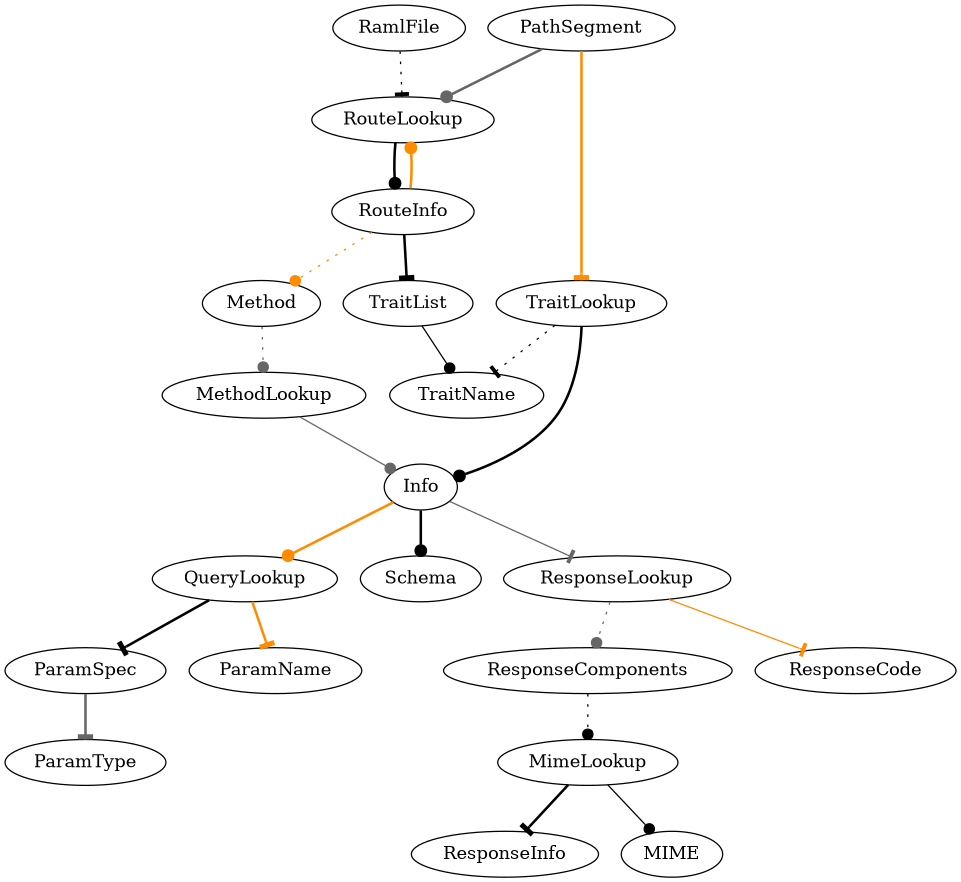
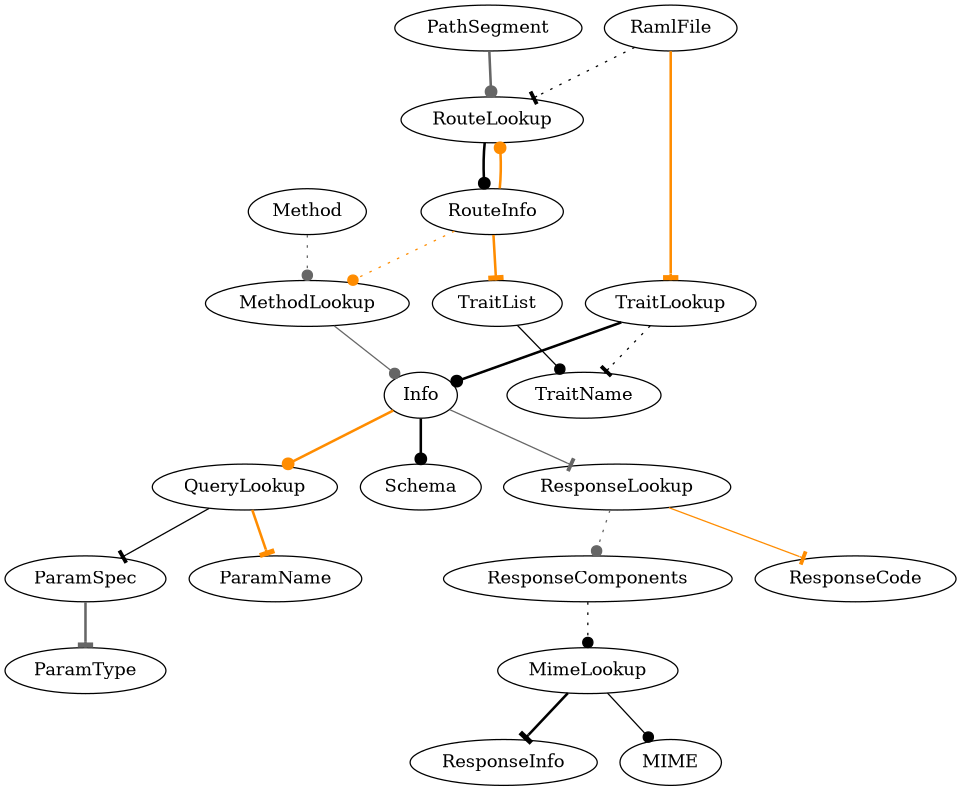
(581, 162) -> (671, 162)
(405, 254) -> (495, 254)
(336, 255) -> (406, 255)
(168, 623) -> (168, 532)
